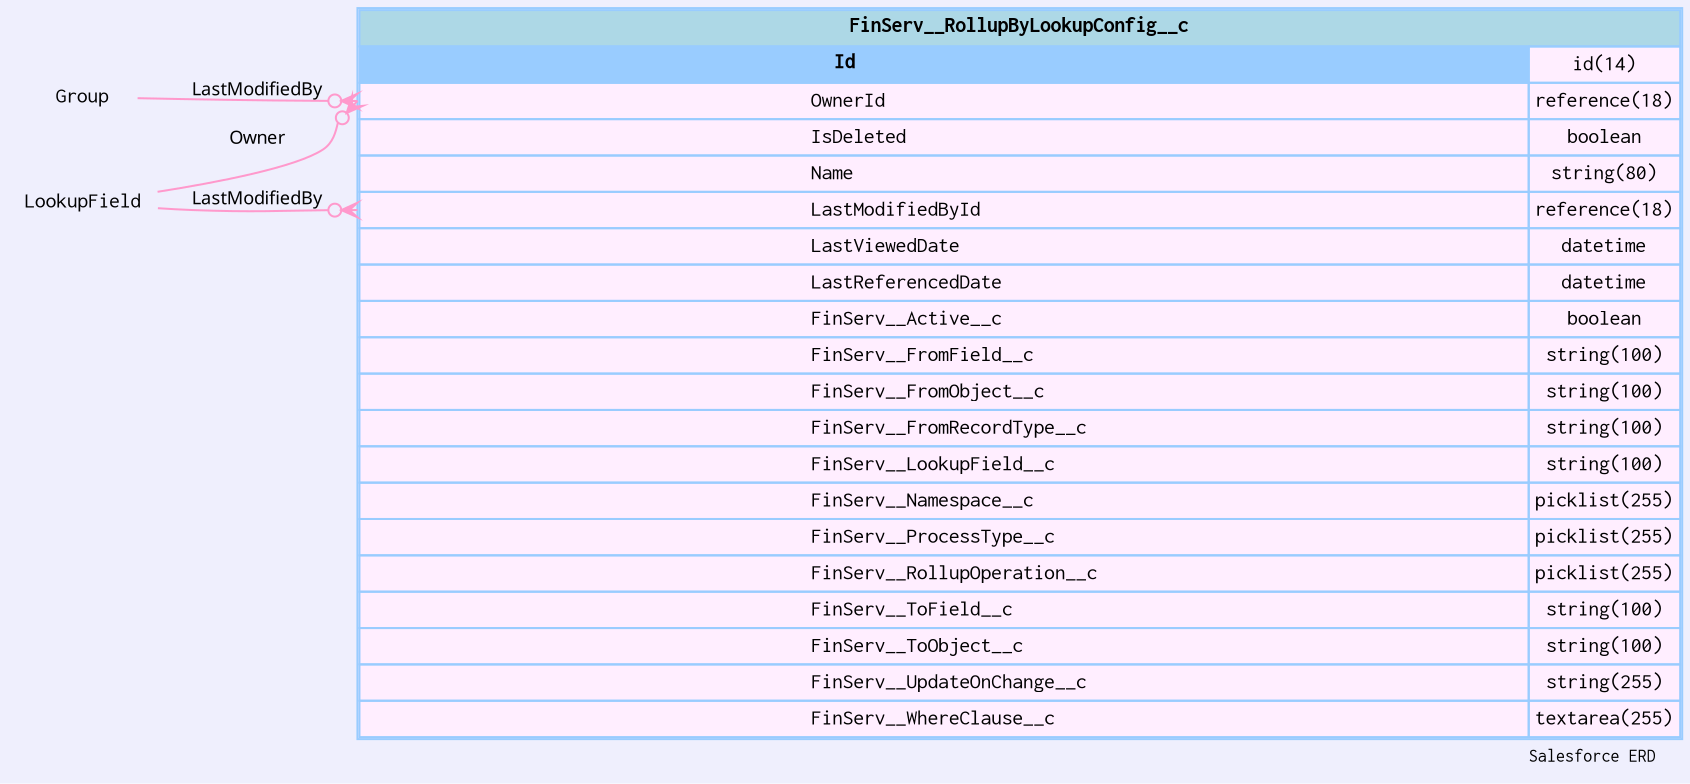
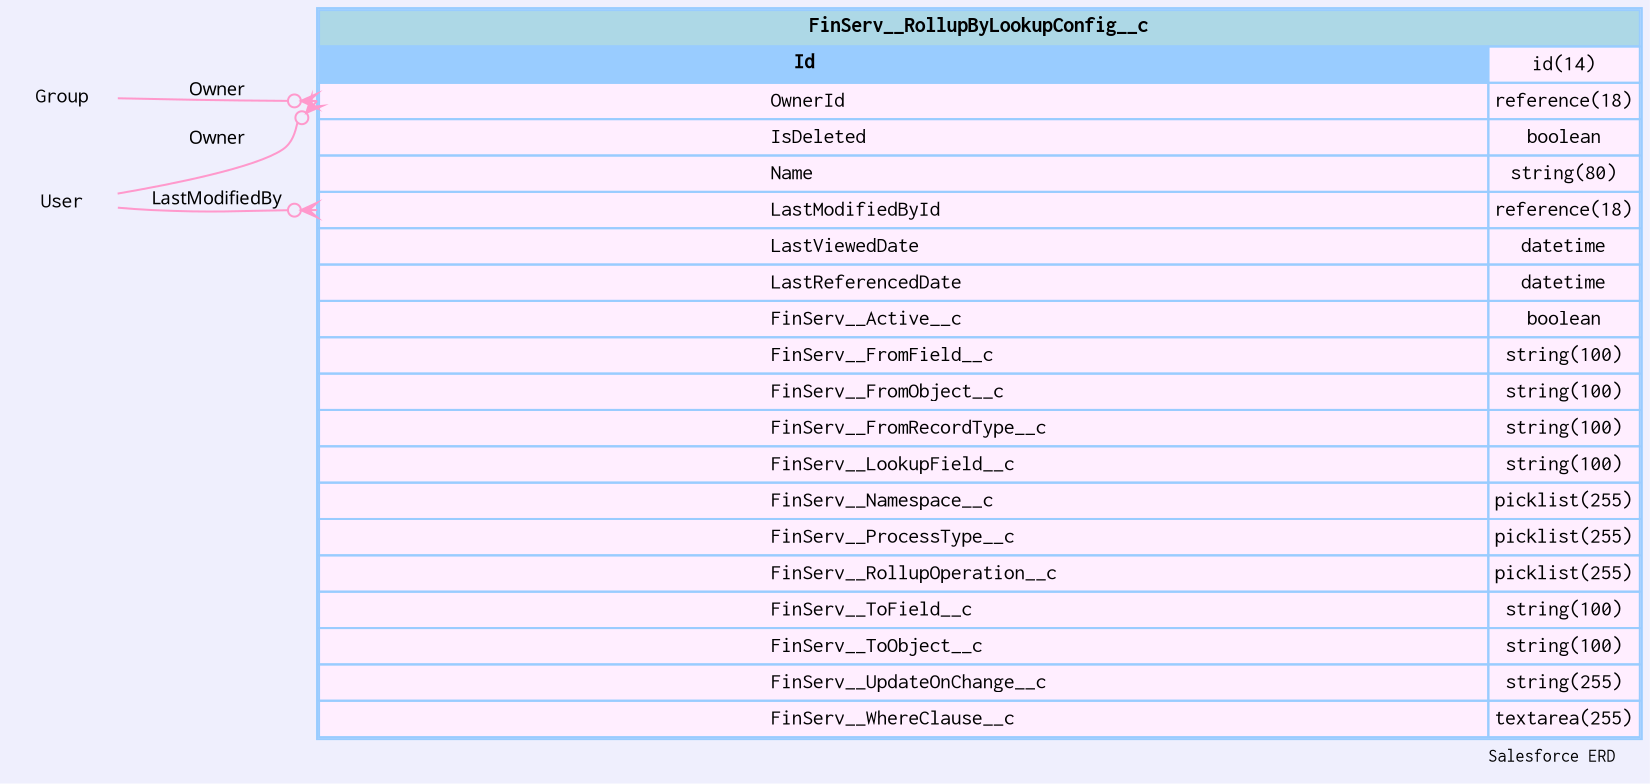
(257, 91) -> (217, 91)
(83, 202) -> (63, 202)
